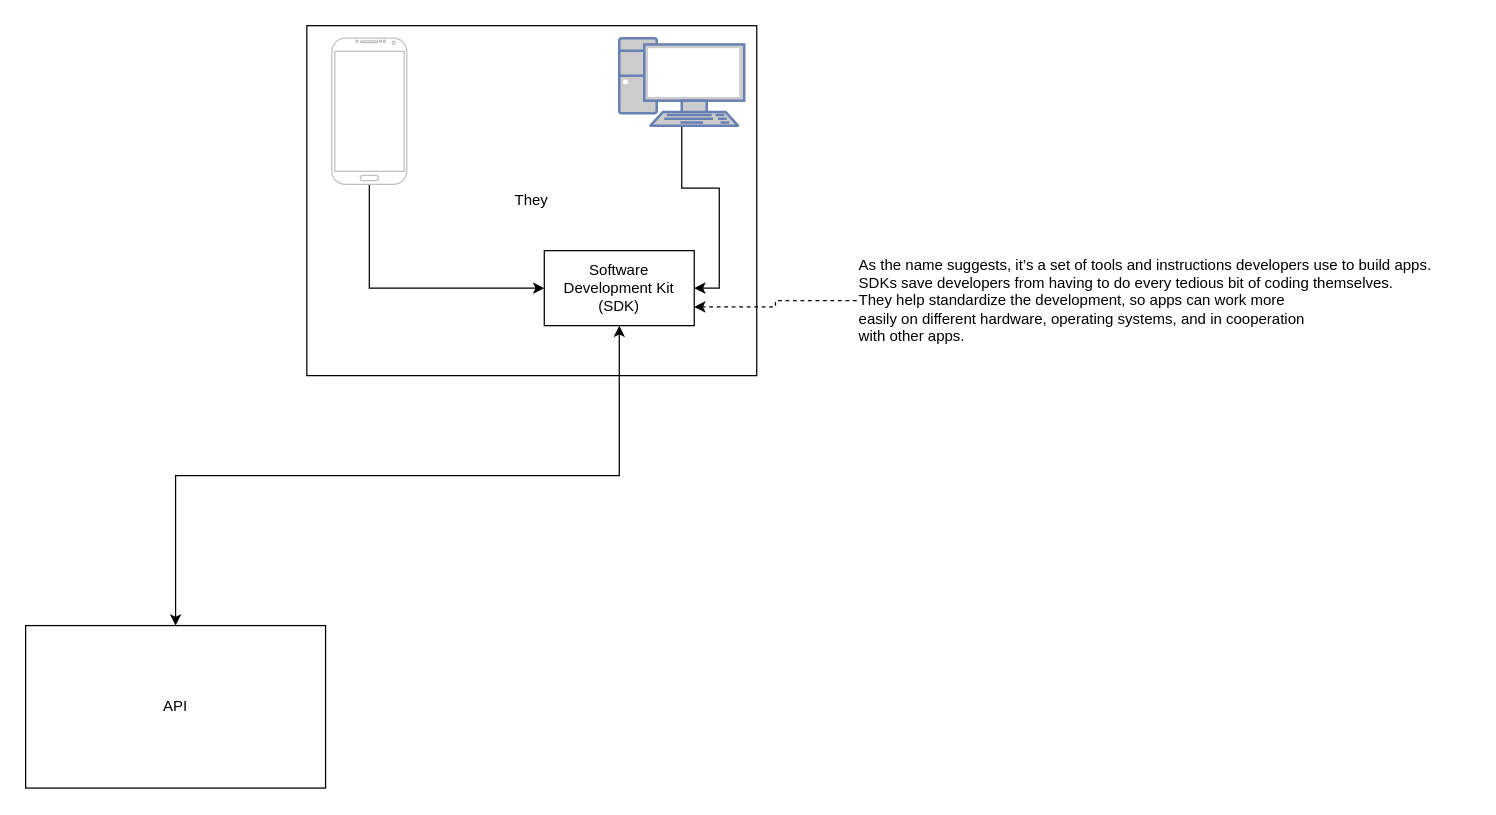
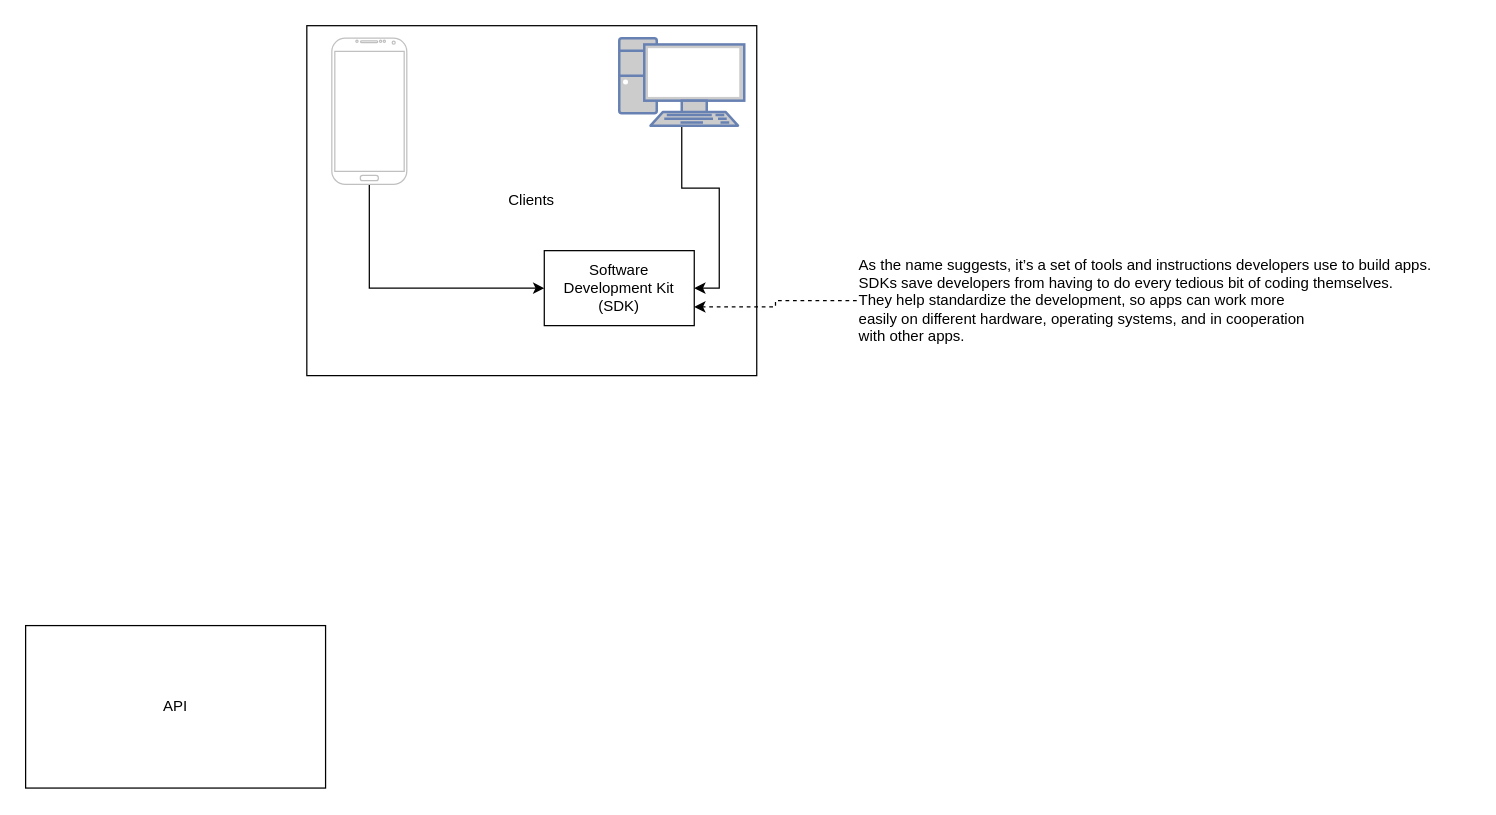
(532, 201) -> (532, 201)
(398, 476) -> none
